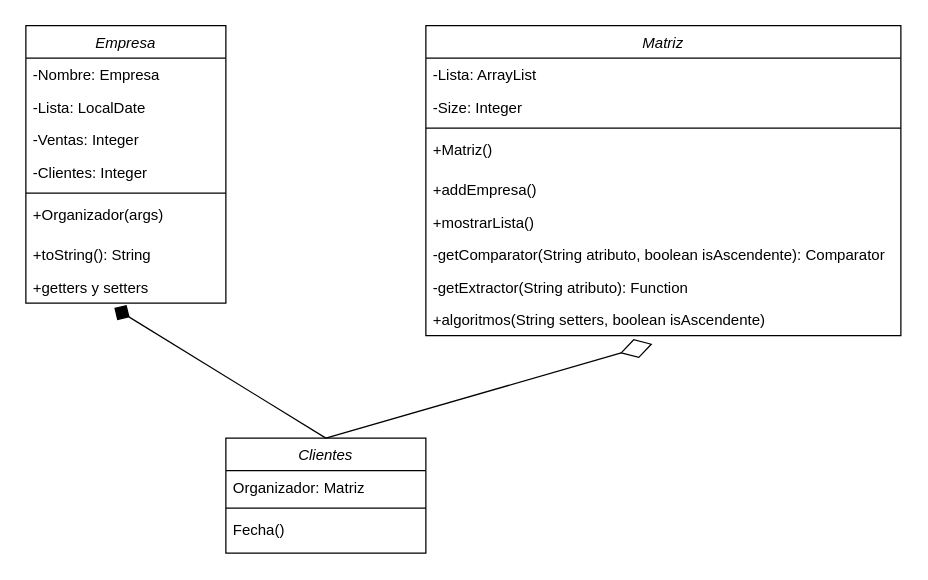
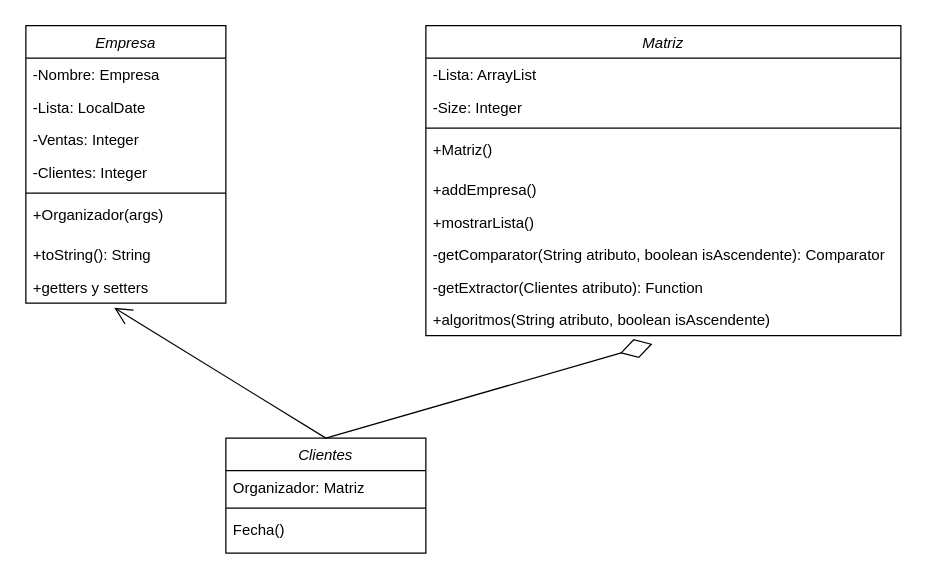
(589, 288) -> (595, 288)
(129, 317) -> (123, 314)
(621, 320) -> (623, 320)
